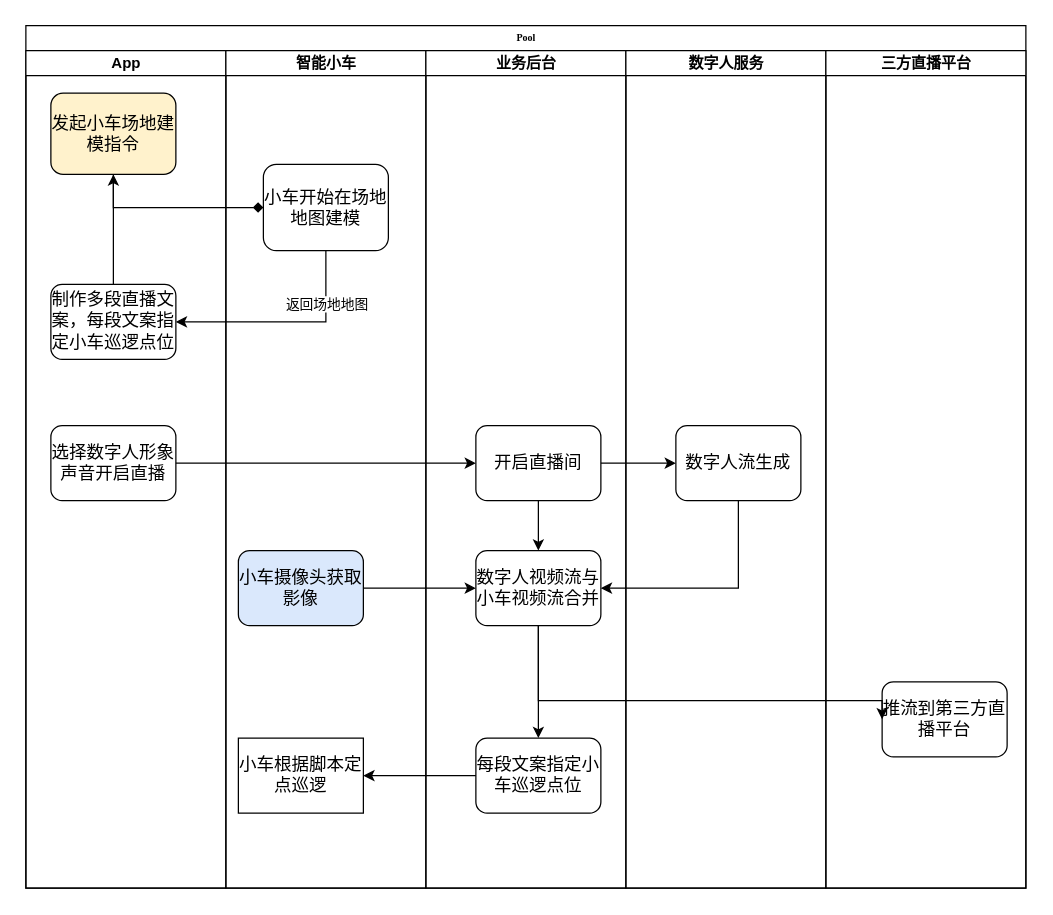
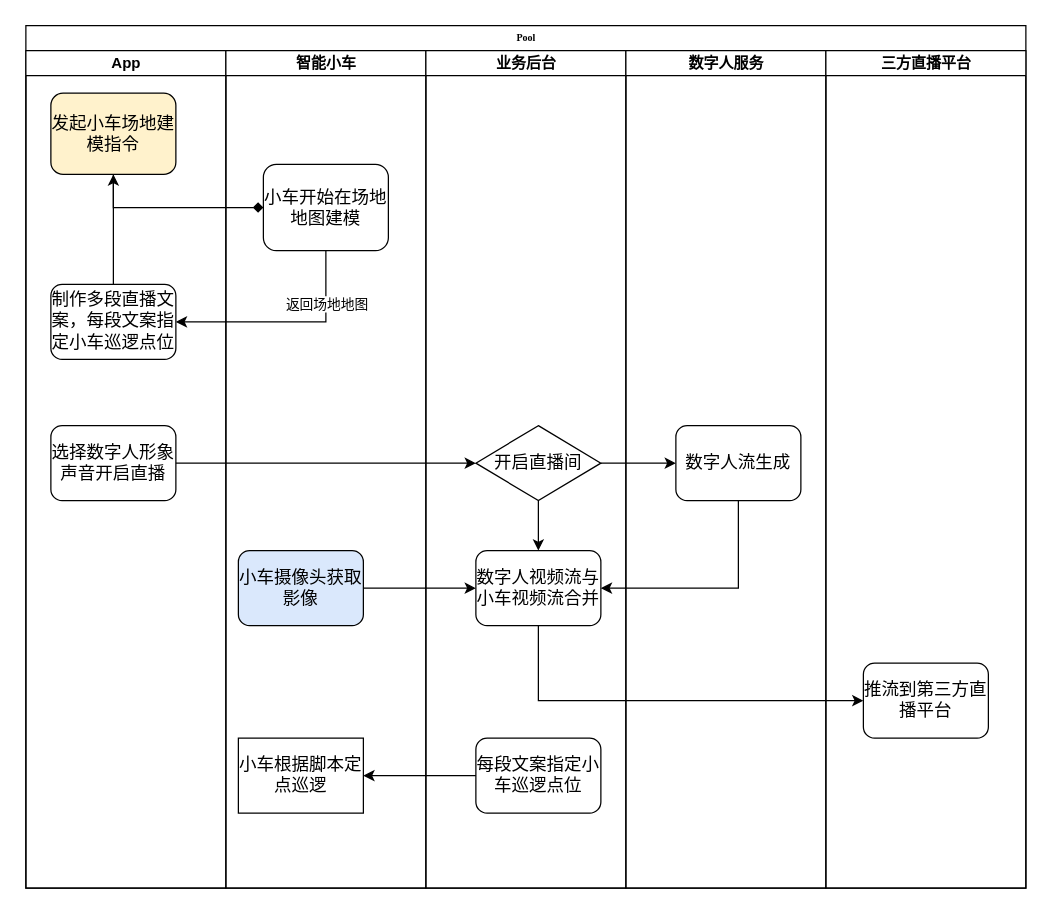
(538, 463) -> (538, 463)
(538, 716) -> none
(944, 719) -> (926, 701)
